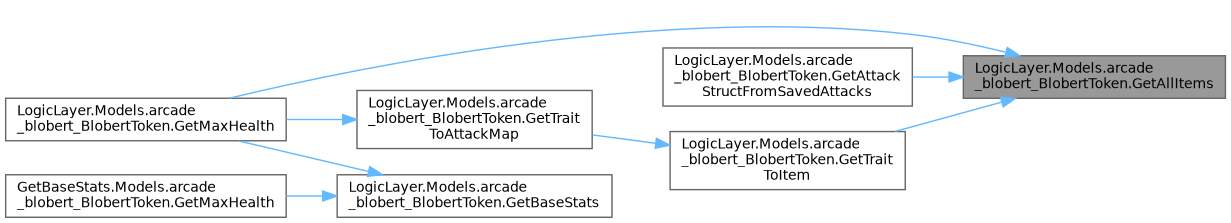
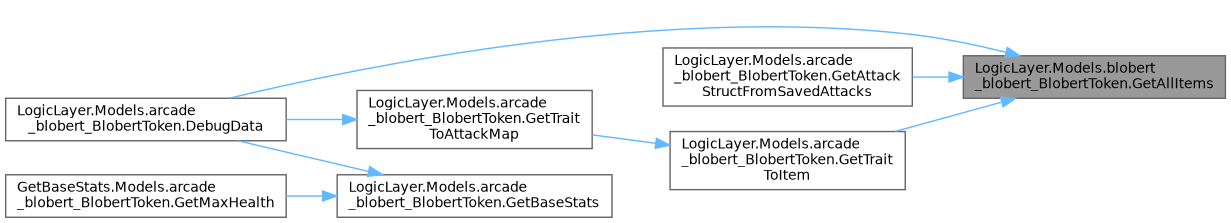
(1094, 77) -> (1094, 77)
(146, 120) -> (146, 120)
